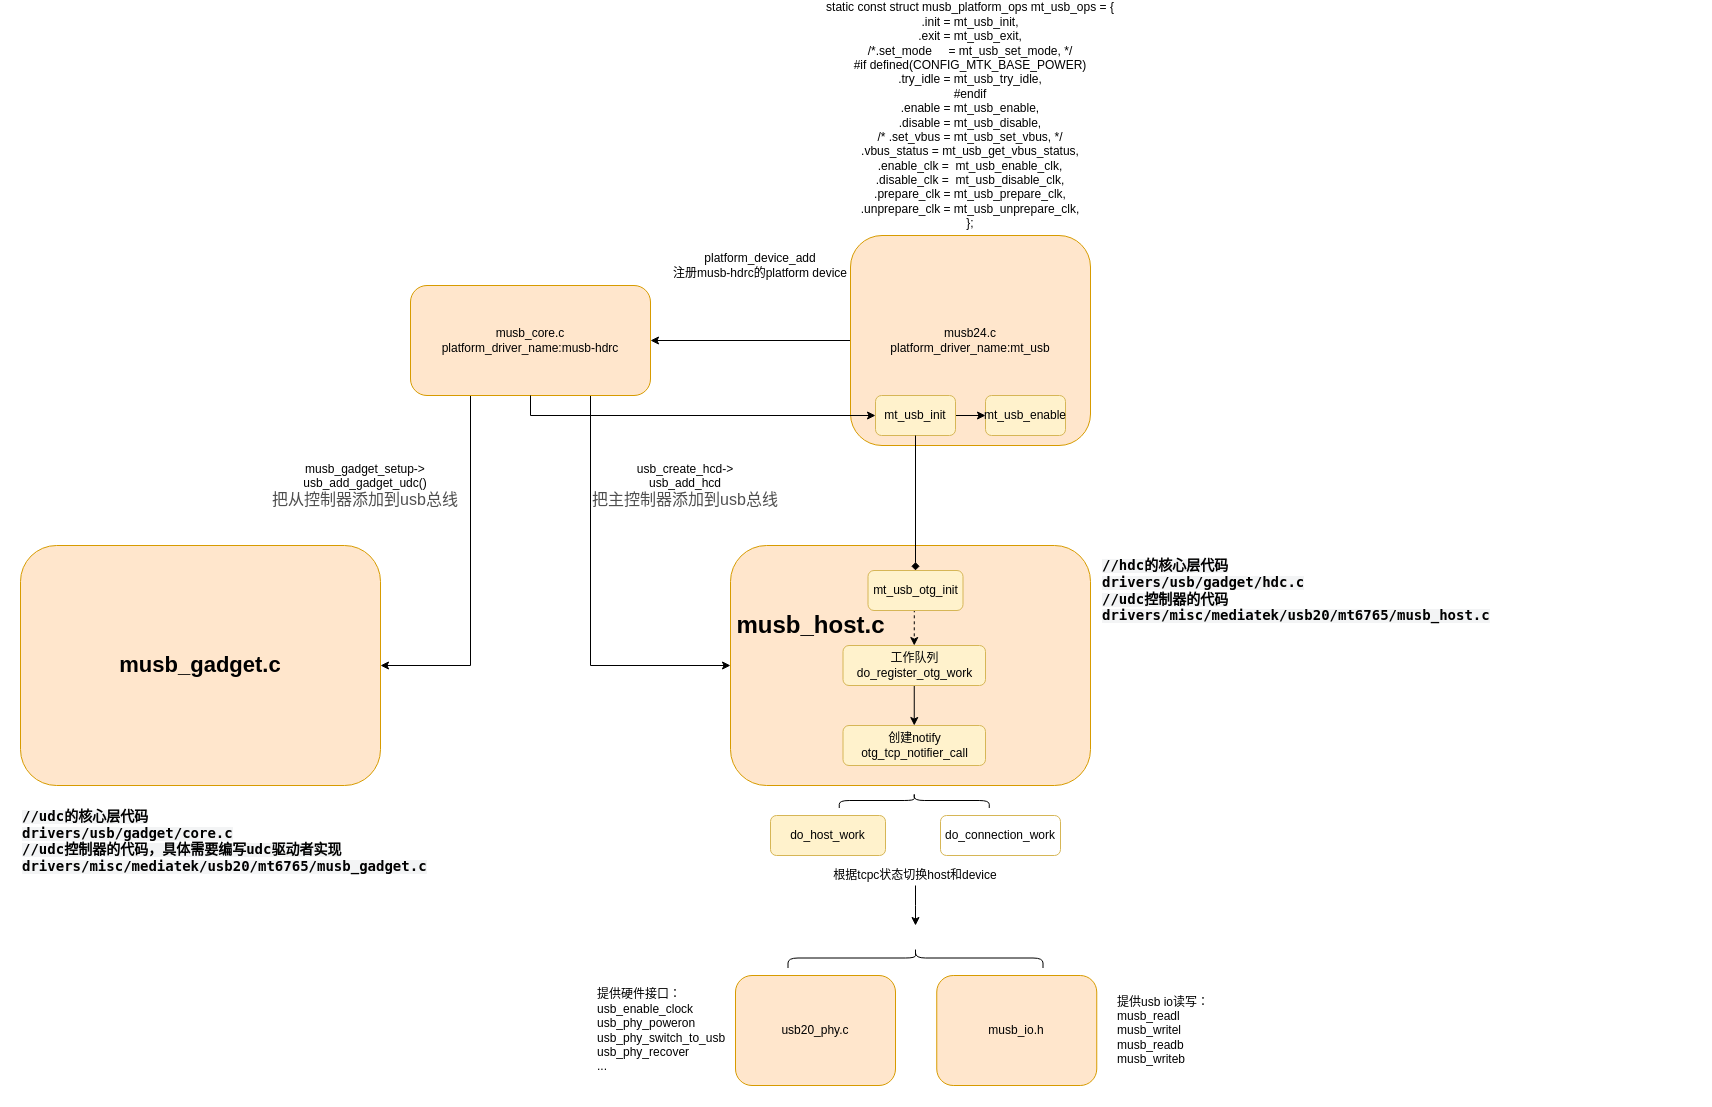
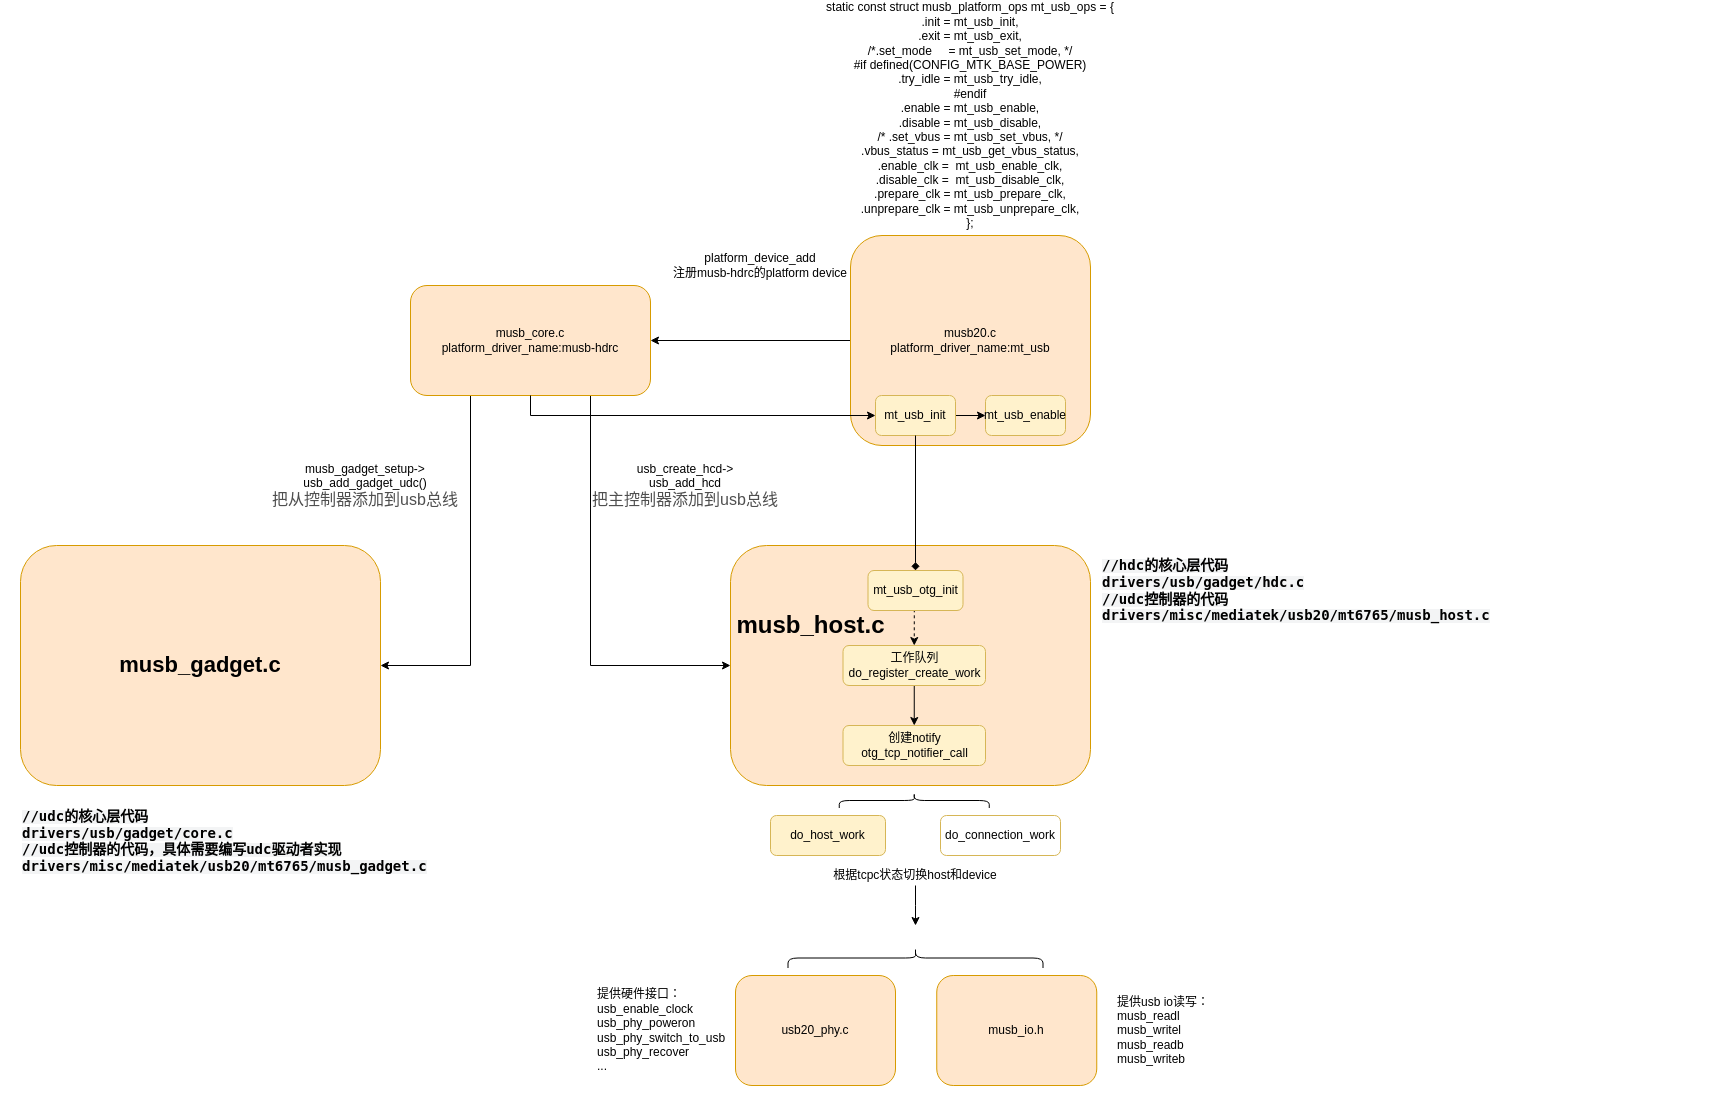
(971, 341) -> (971, 341)
(915, 666) -> (915, 666)
